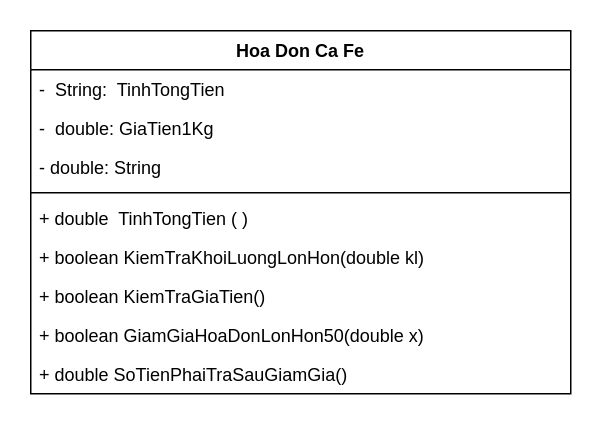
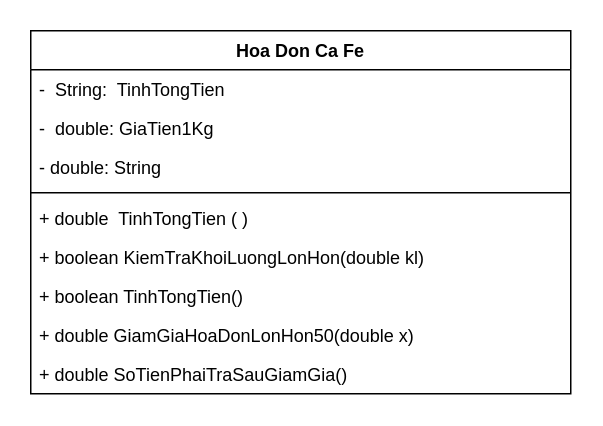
(156, 297) -> (148, 297)
(229, 336) -> (224, 336)
